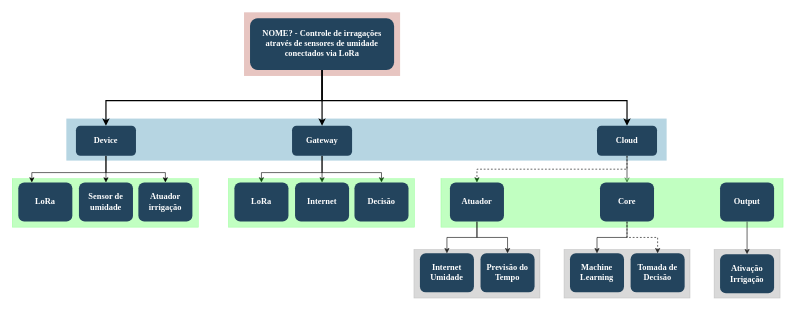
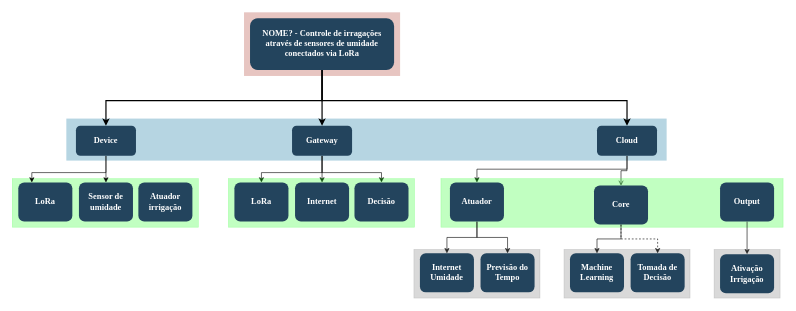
(544, 169) -> (544, 169)
(139, 173) -> none
(627, 202) -> (621, 205)
